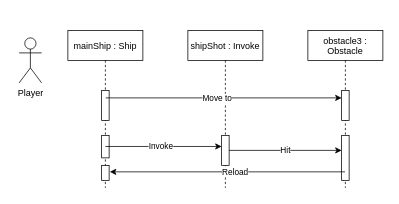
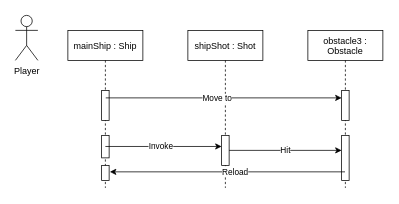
(225, 46) -> (225, 46)
(30, 60) -> (27, 38)
